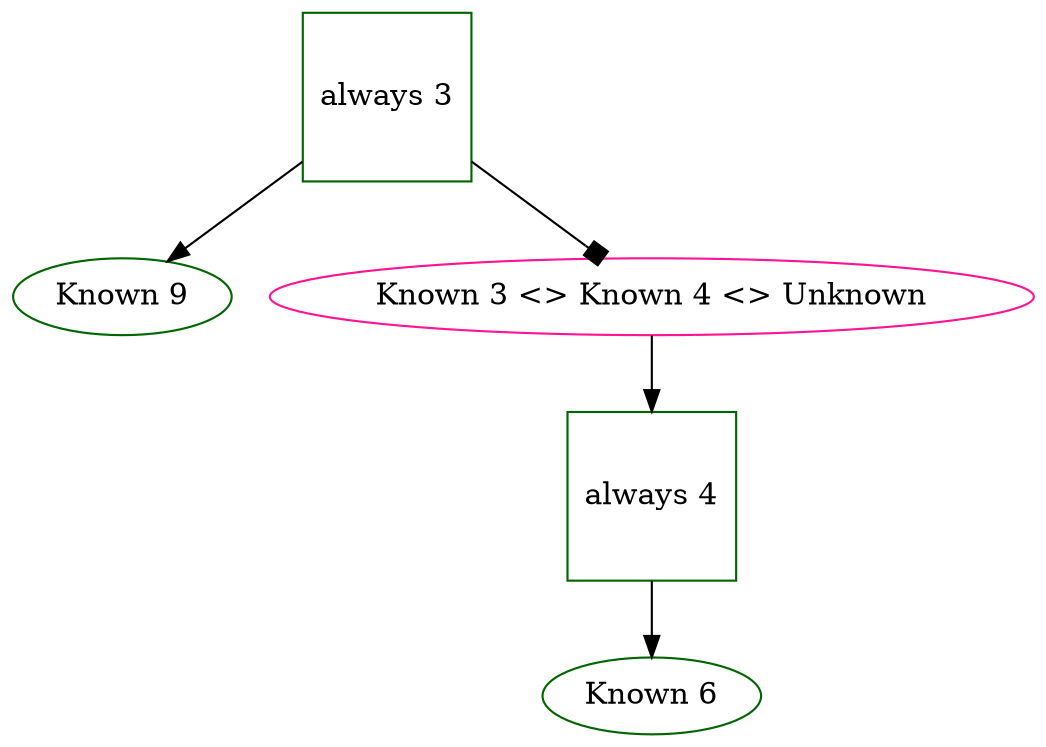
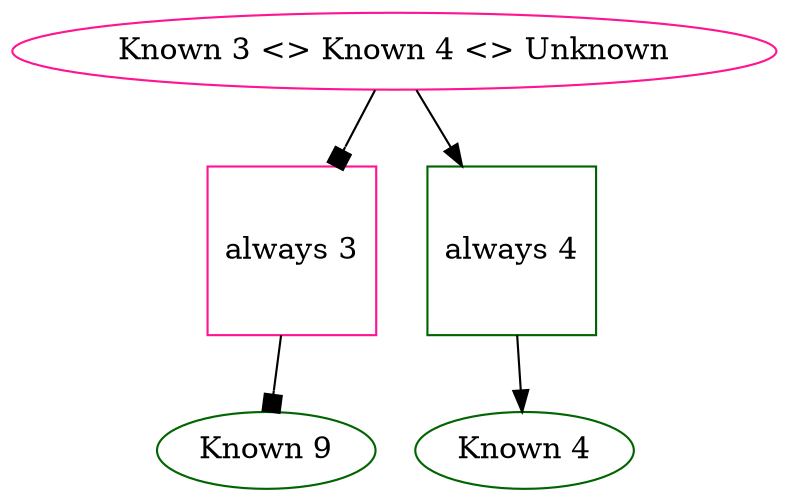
(387, 97) -> (292, 251)
(529, 204) -> (360, 118)
(244, 205) -> (277, 363)
(652, 696) -> (525, 450)
